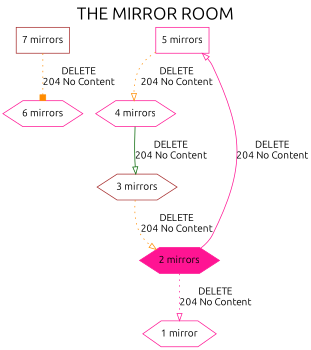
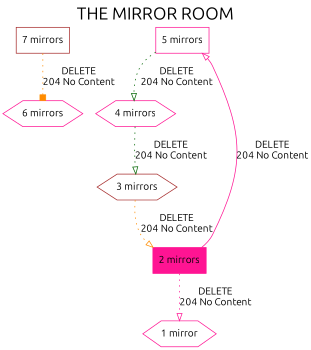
(139, 69) -> (139, 69)
(135, 147) -> (135, 147)
(180, 260) -> (180, 260)
